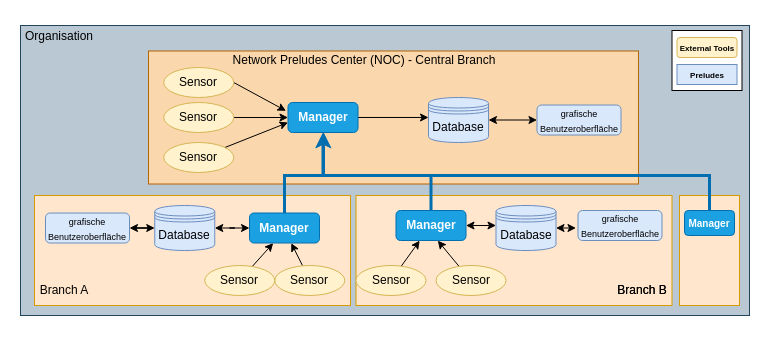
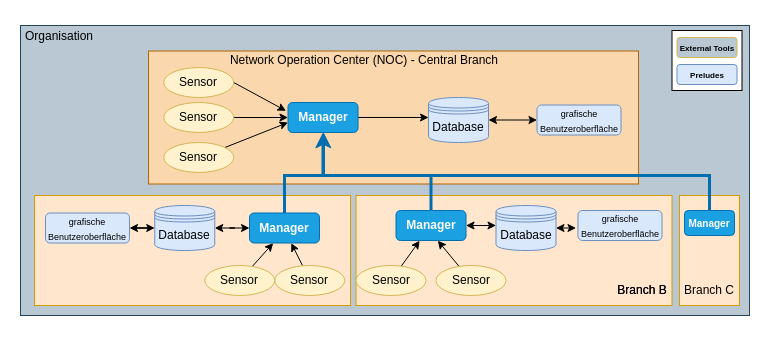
(707, 48) -> (707, 48)
(365, 61) -> (365, 61)
(707, 75) -> (707, 75)
(65, 291) -> none
none -> (710, 291)
